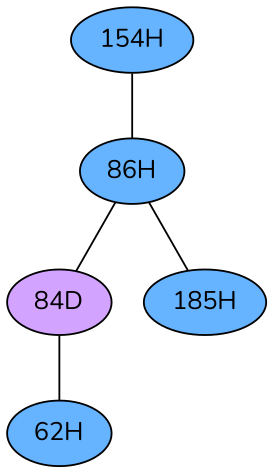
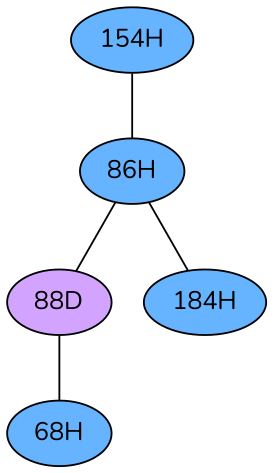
(59, 302) -> (59, 302)
(205, 302) -> (205, 302)
(59, 433) -> (59, 433)
